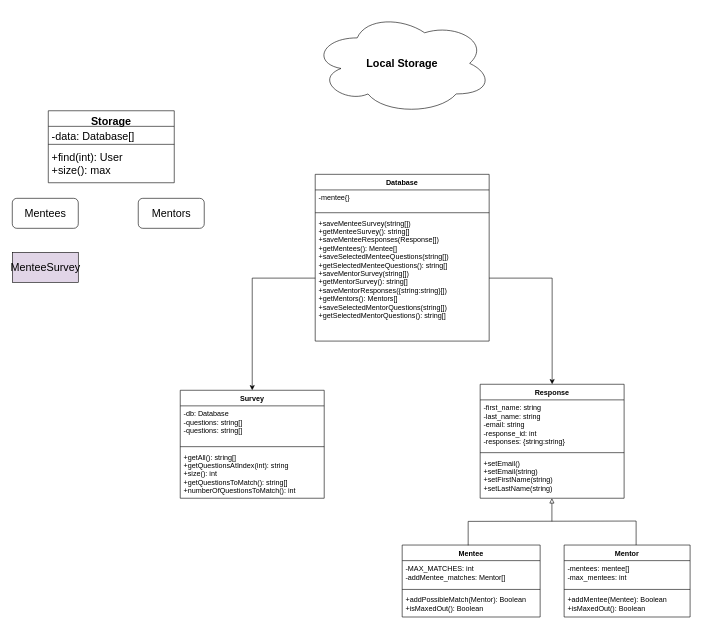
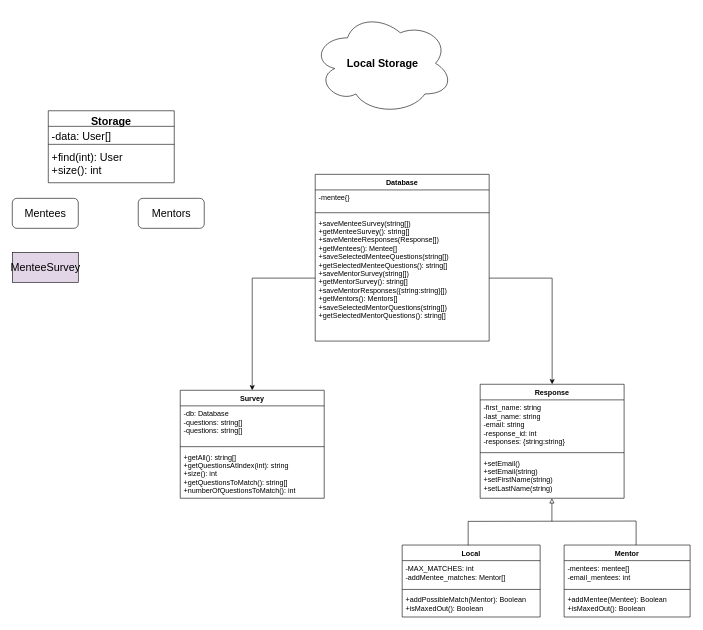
(402, 63) -> (383, 63)
(100, 137) -> (88, 137)
(94, 157) -> (94, 157)
(471, 553) -> (471, 553)
(602, 569) -> (602, 569)
